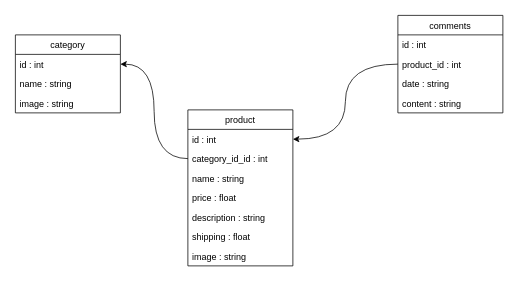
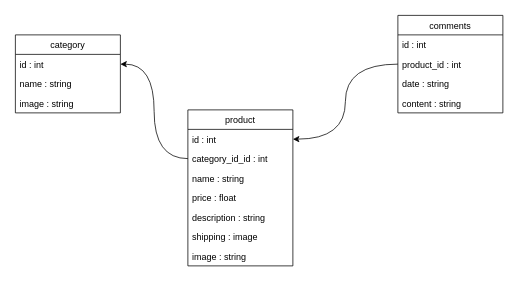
(225, 237) -> (225, 237)
